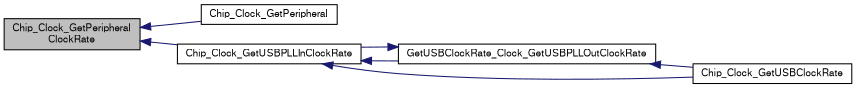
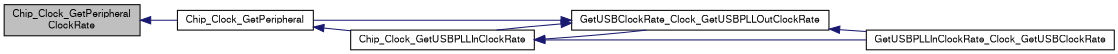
none -> (437, 20)
(164, 43) -> (337, 29)
(772, 74) -> (990, 40)
